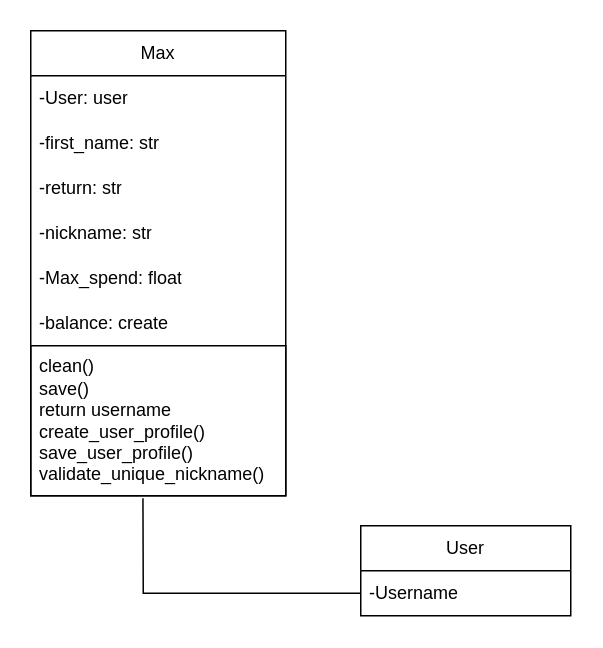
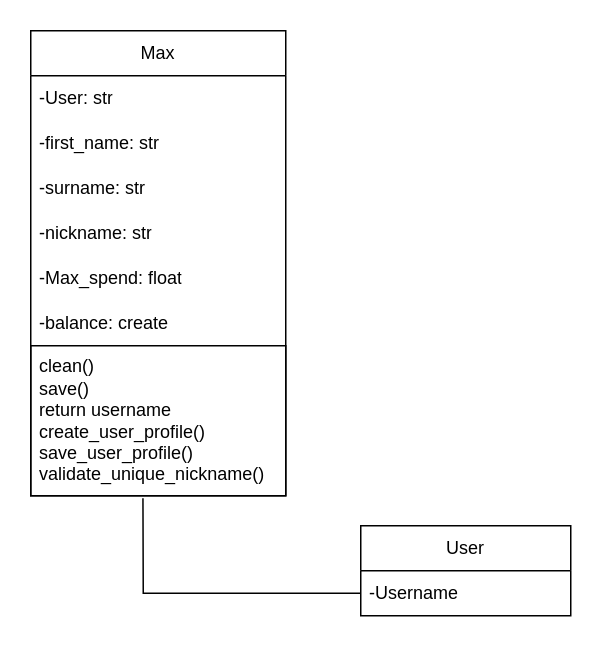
(91, 98) -> (85, 98)
(96, 188) -> (101, 188)
